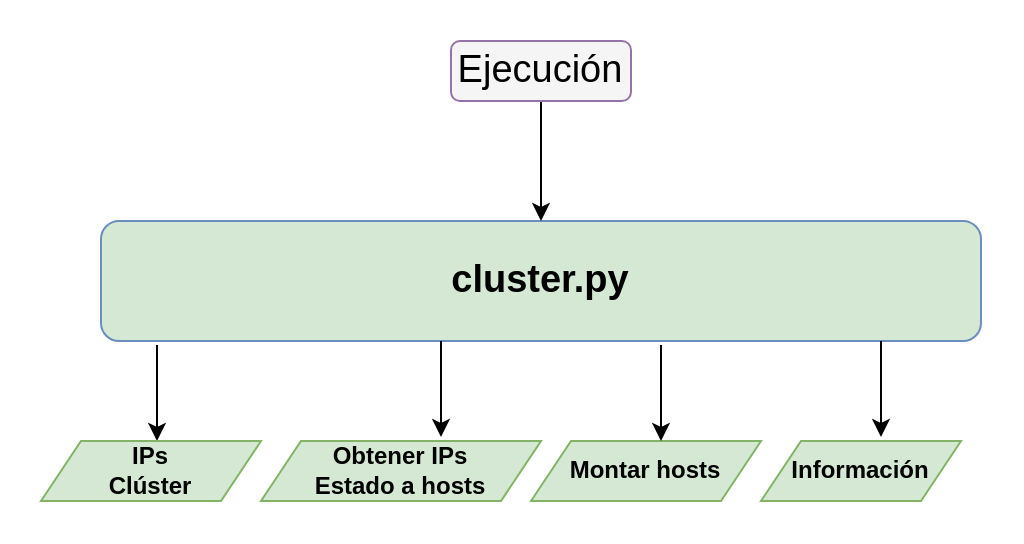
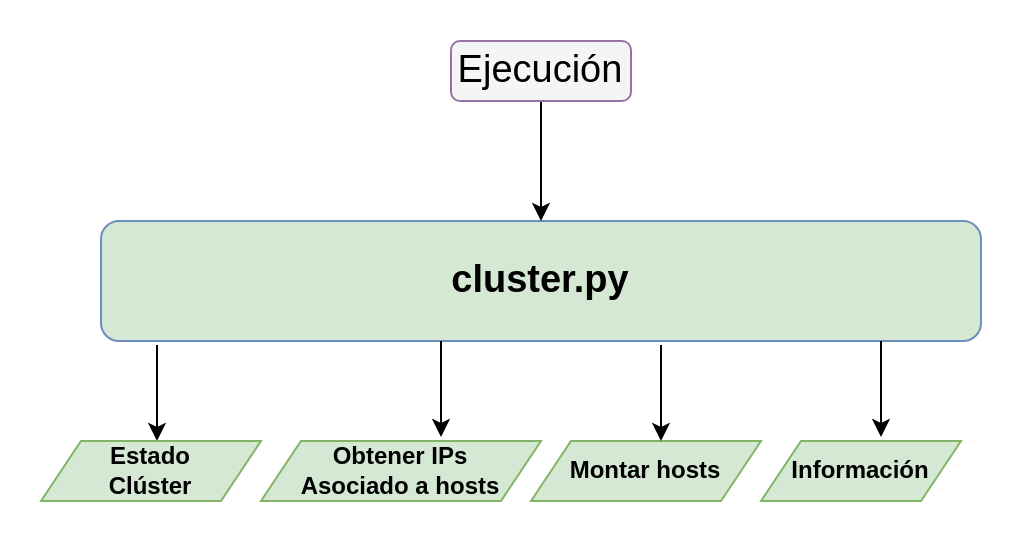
(151, 471) -> (151, 471)
(401, 471) -> (401, 471)
